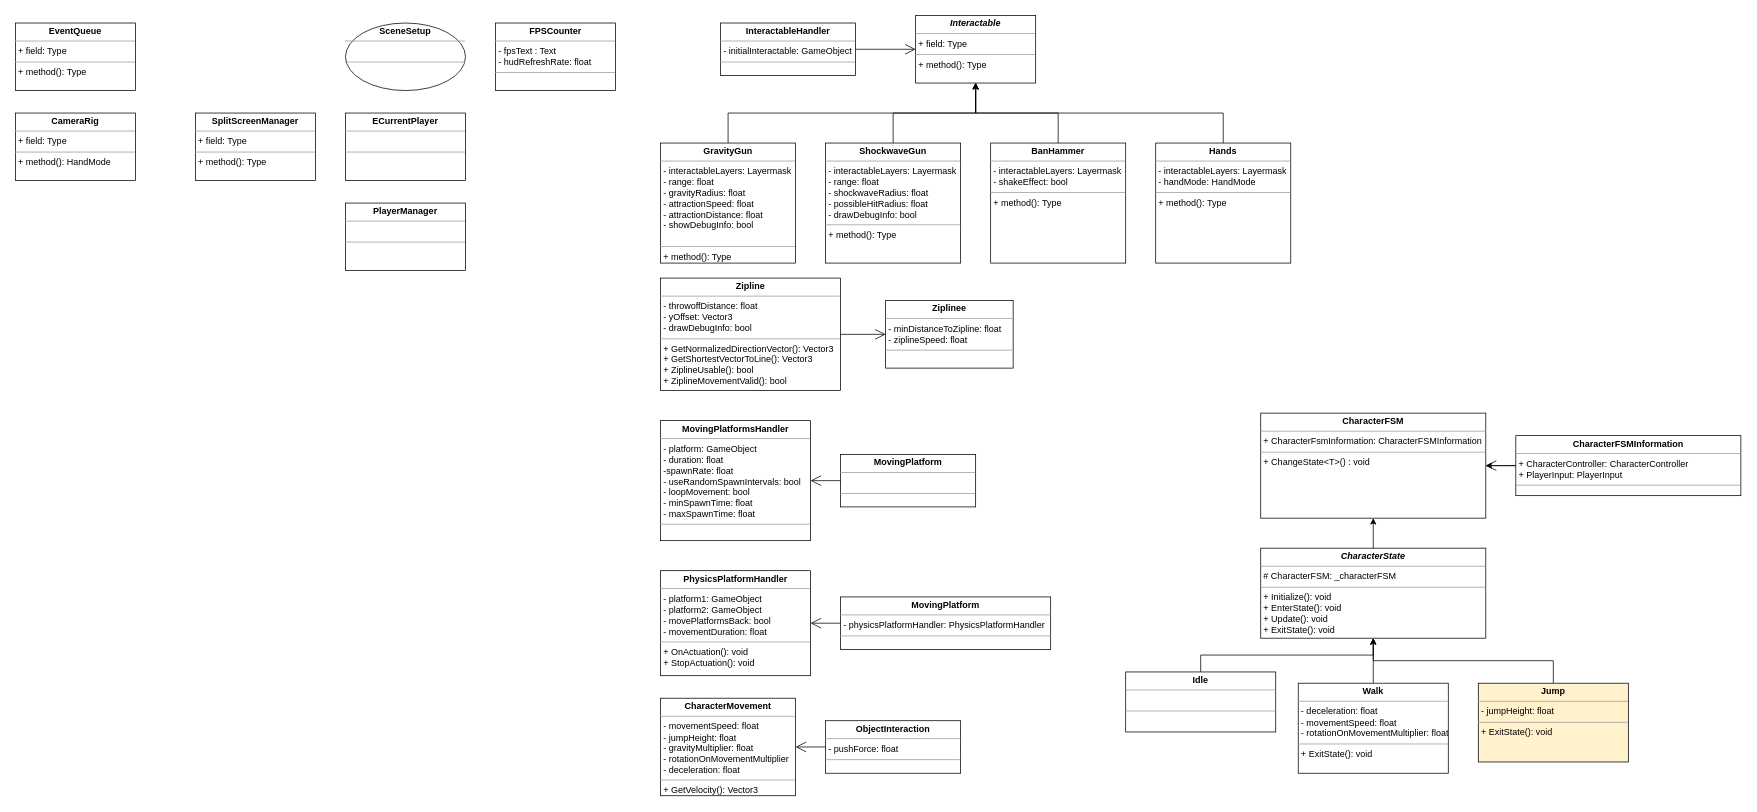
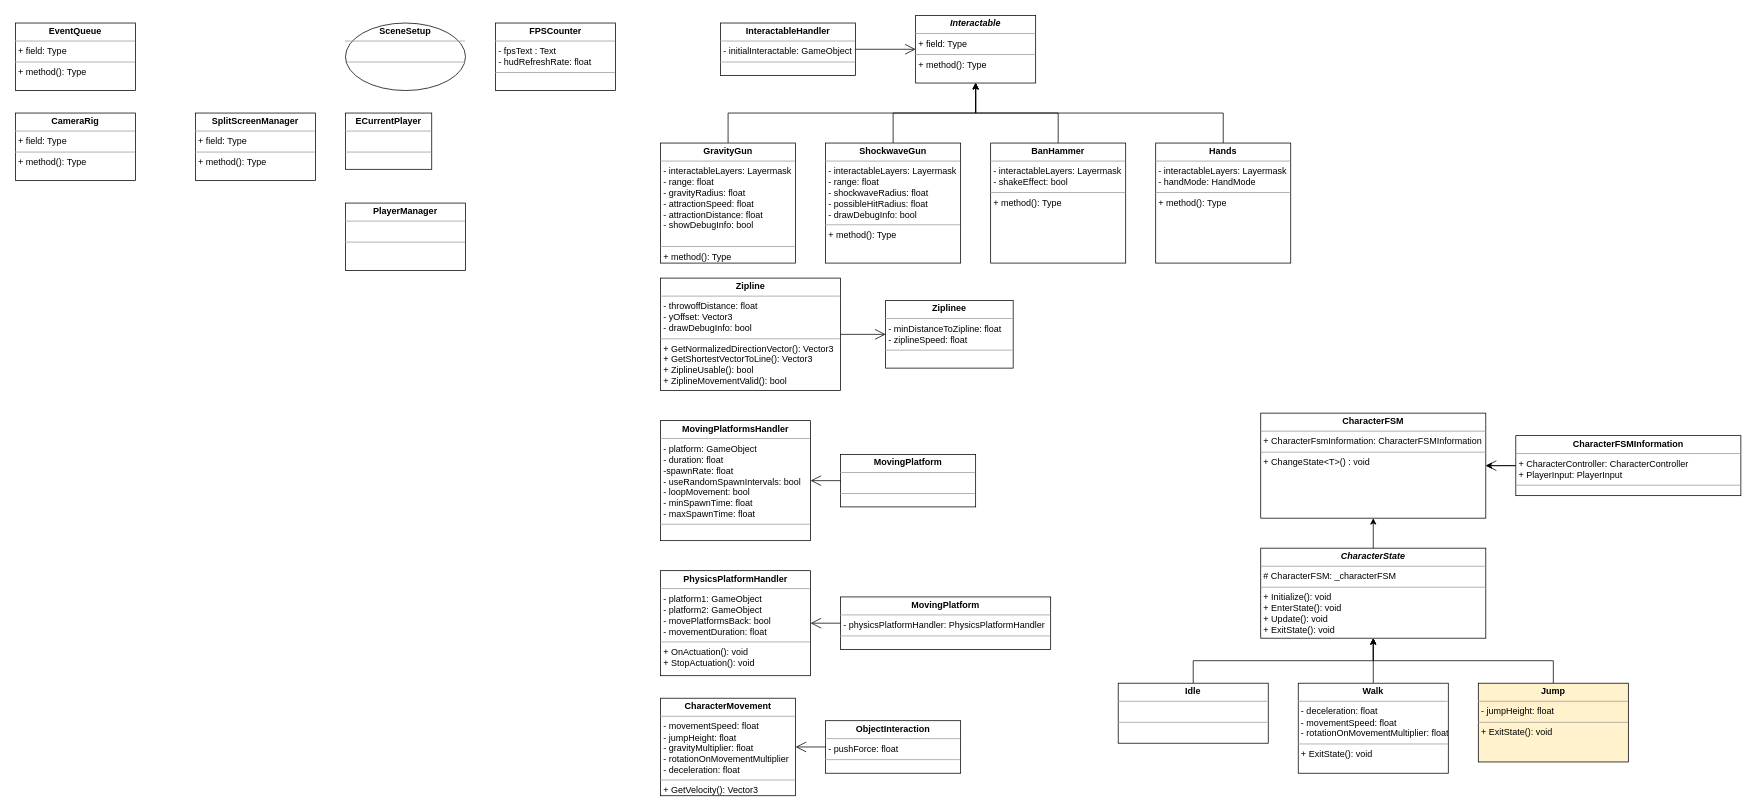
(62, 129) -> (52, 129)
(405, 147) -> (389, 141)
(1200, 702) -> (1193, 713)
